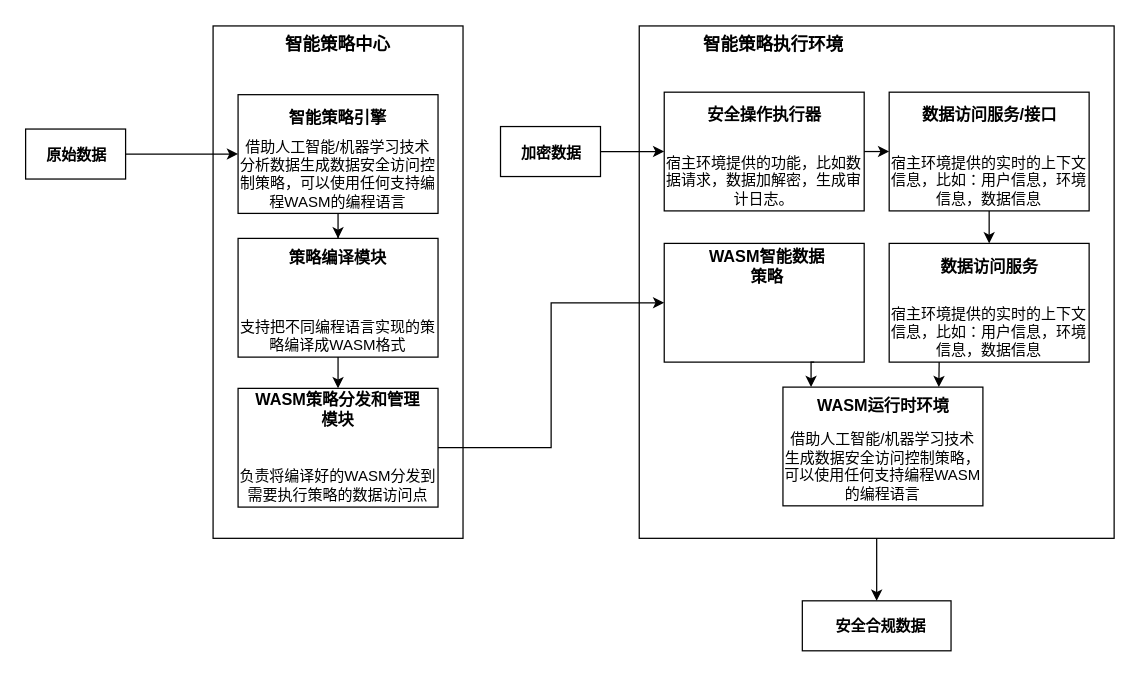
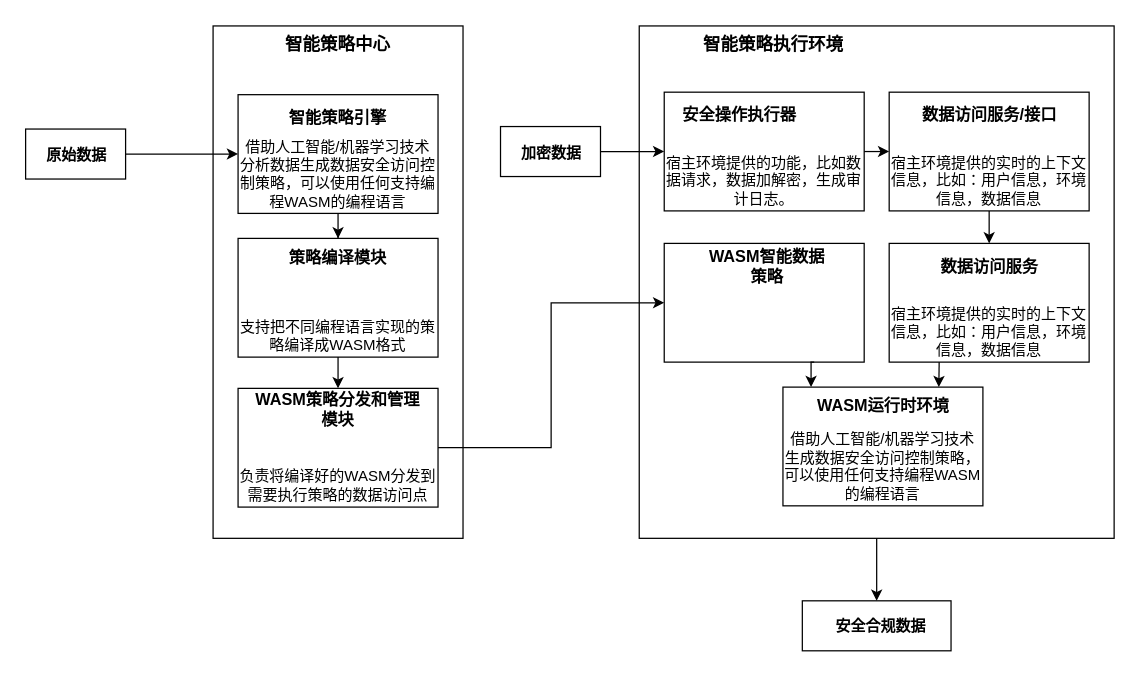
(764, 114) -> (739, 114)
